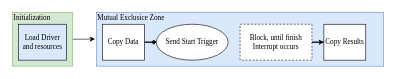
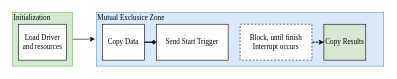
(42, 42) -> (42, 42)
(192, 42) -> (192, 42)
(312, 42) -> (312, 42)
(345, 42) -> (345, 42)
